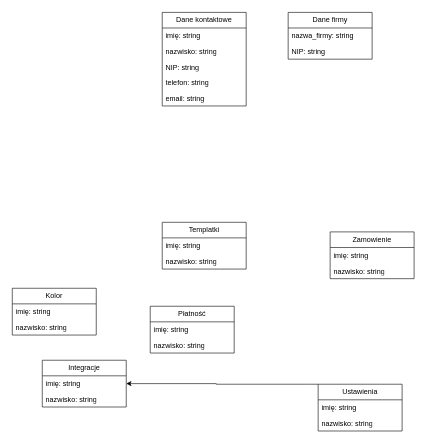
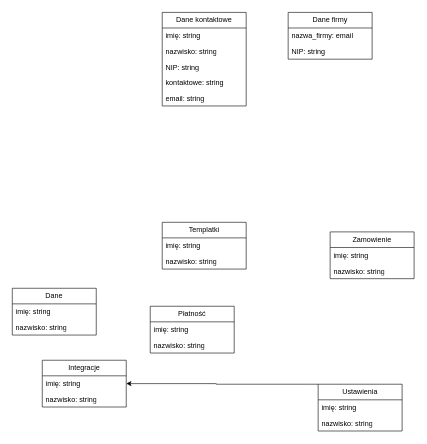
(326, 36) -> (324, 36)
(192, 83) -> (199, 83)
(54, 296) -> (54, 296)
